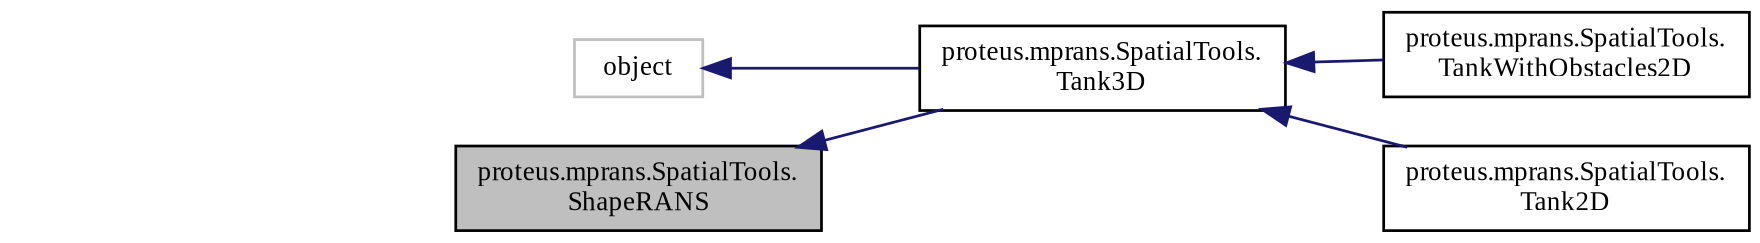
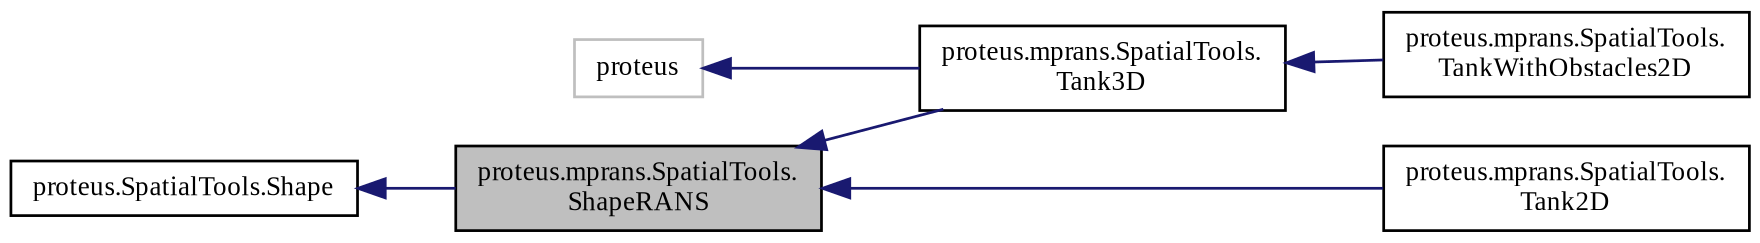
(639, 68) -> (639, 68)
(1348, 132) -> (1117, 188)
none -> (184, 188)
